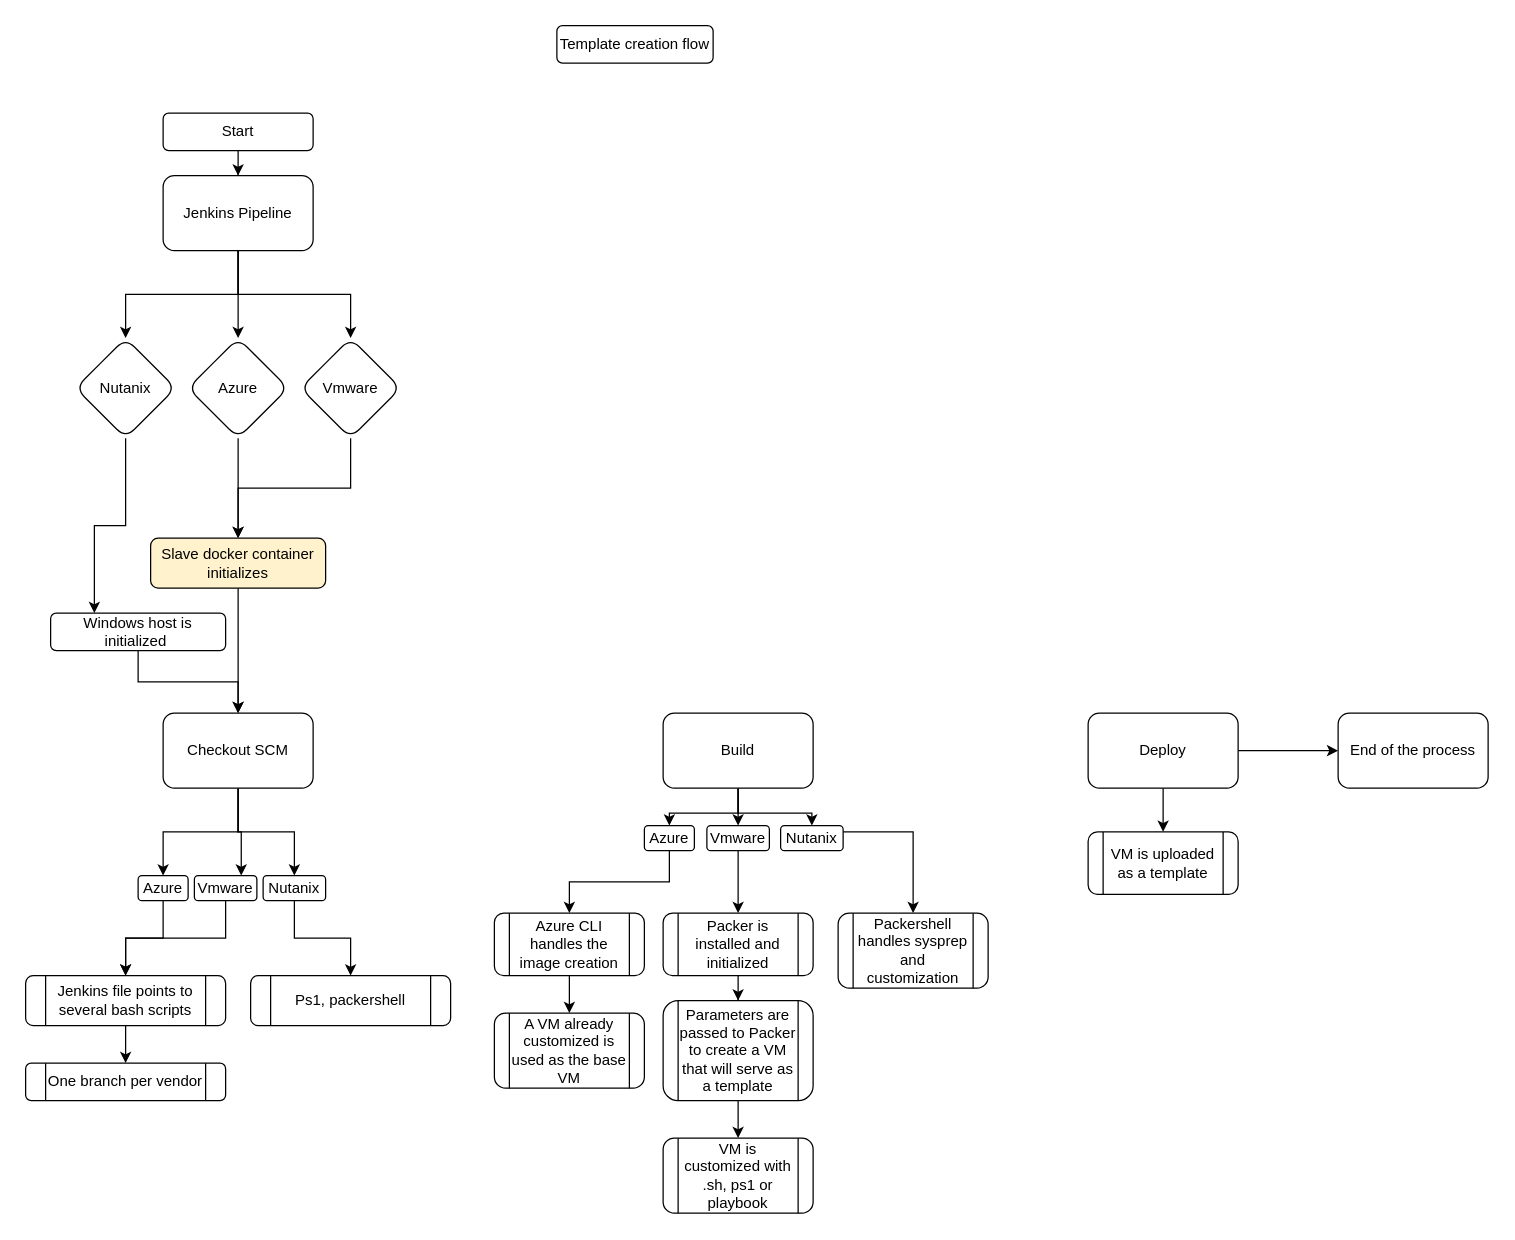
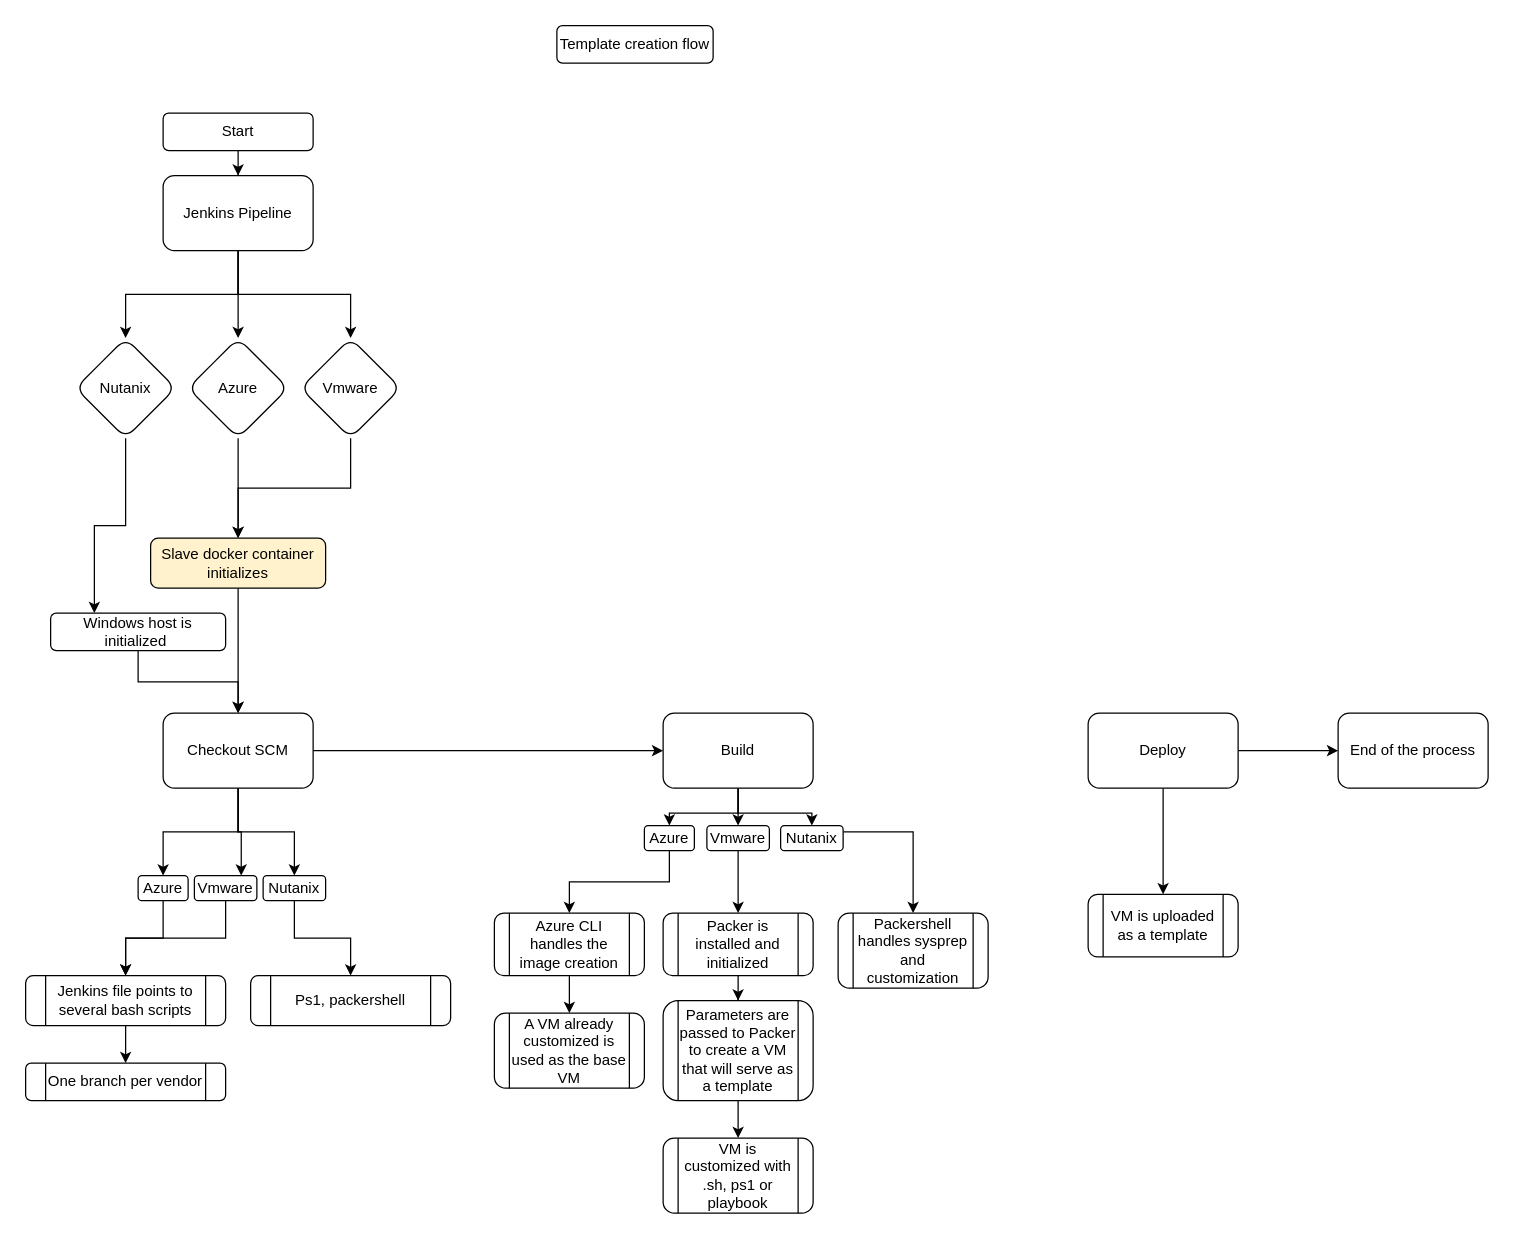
none -> (484, 751)
(1163, 863) -> (1163, 926)
